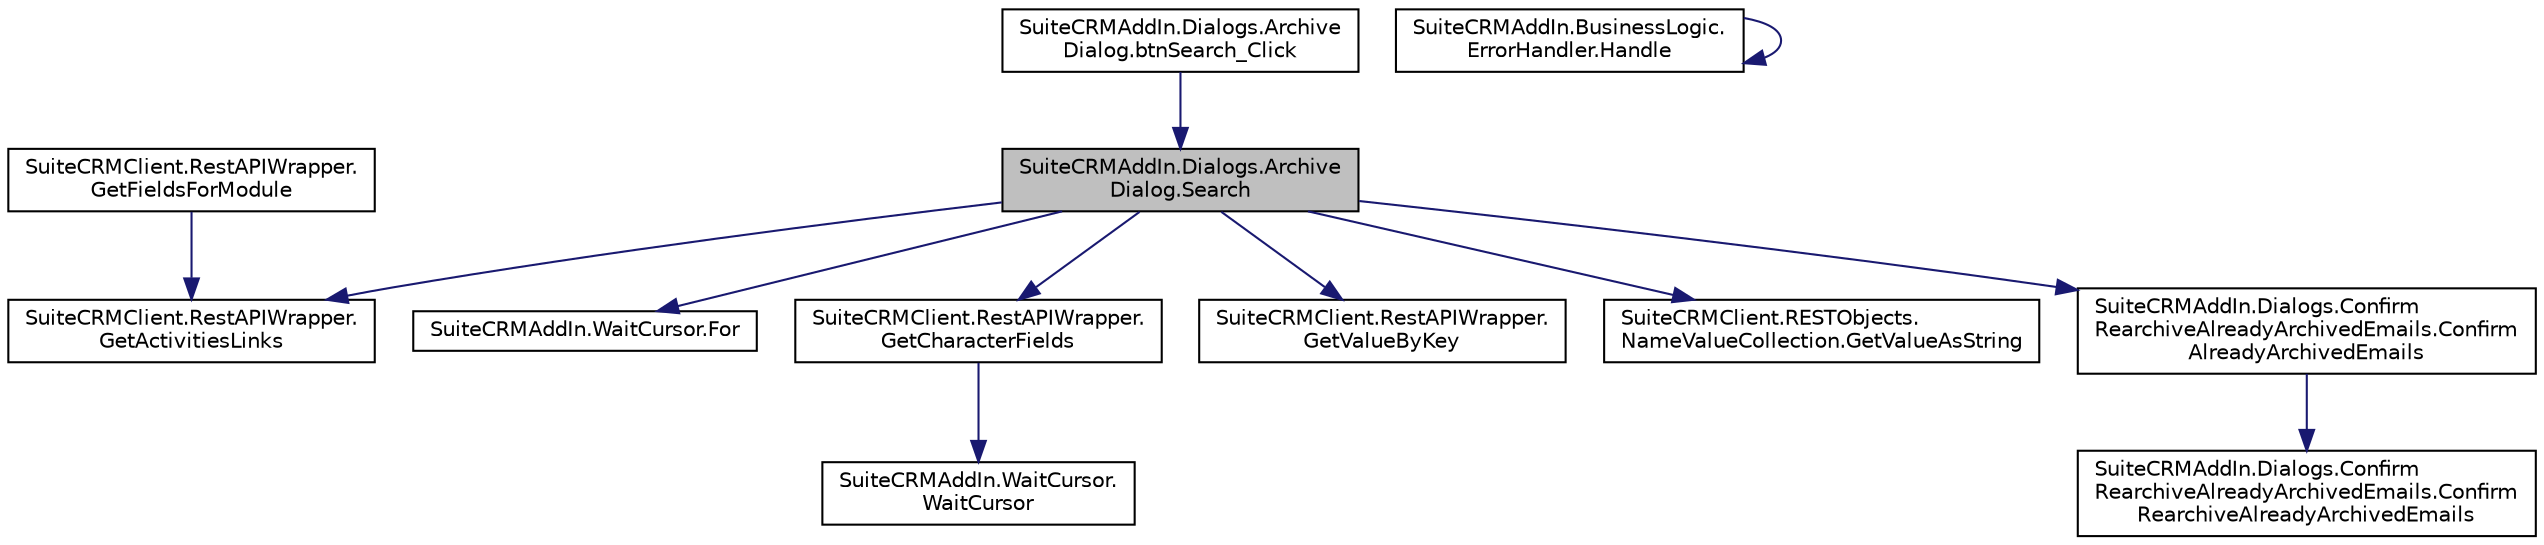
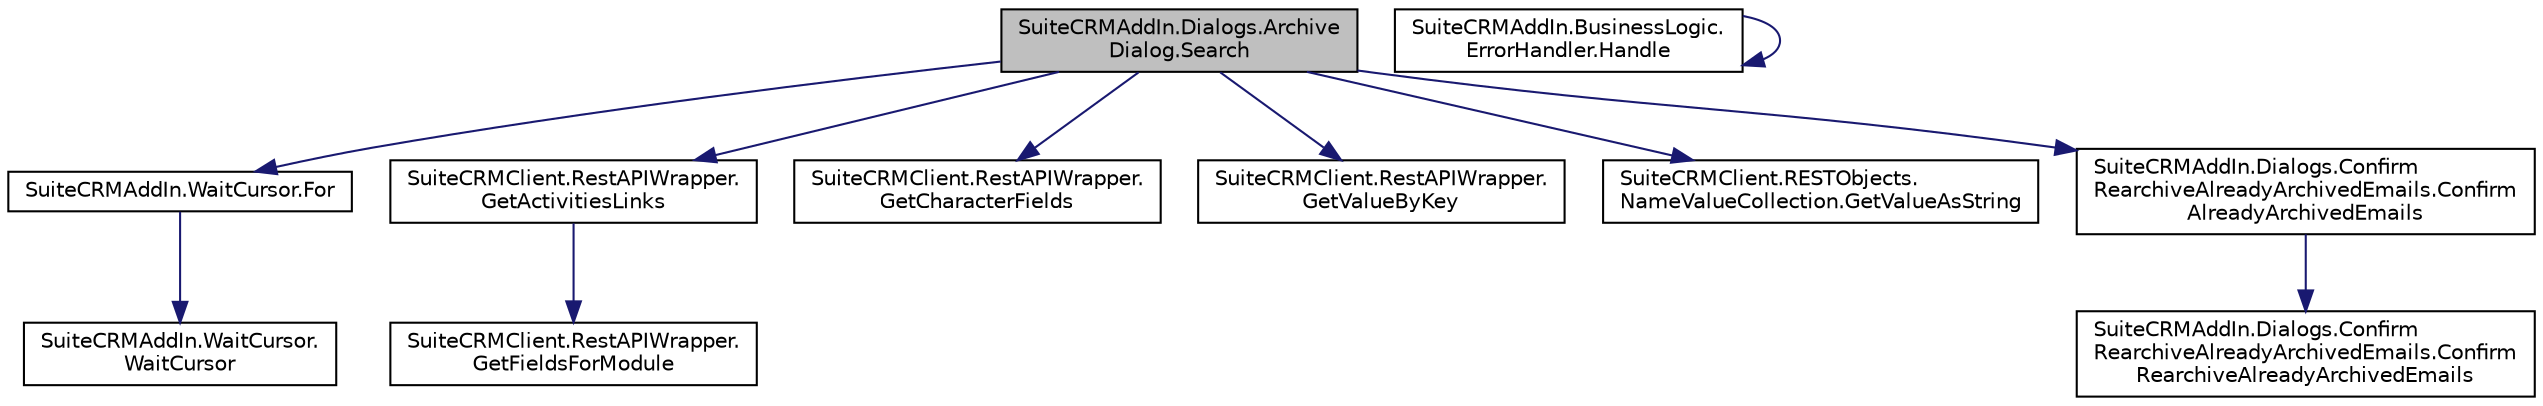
(1180, 41) -> none
(192, 245) -> (574, 262)
(979, 402) -> (180, 257)
